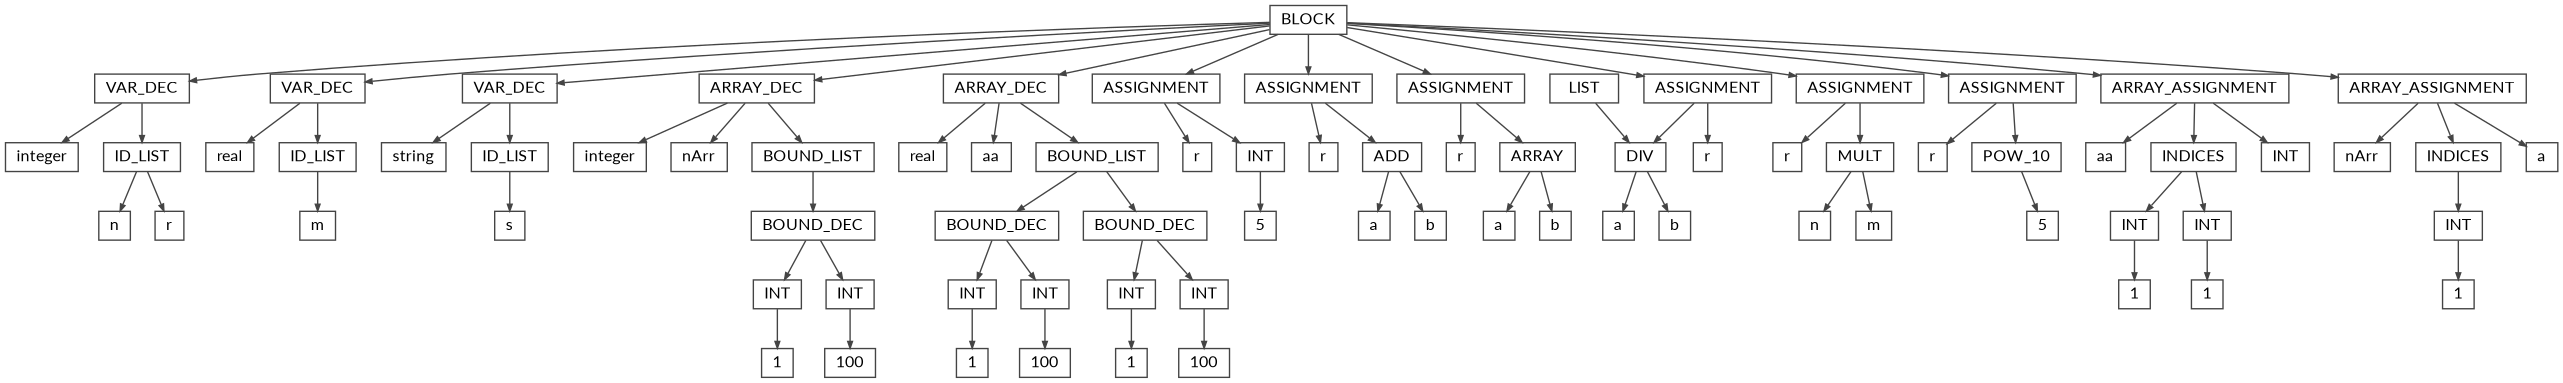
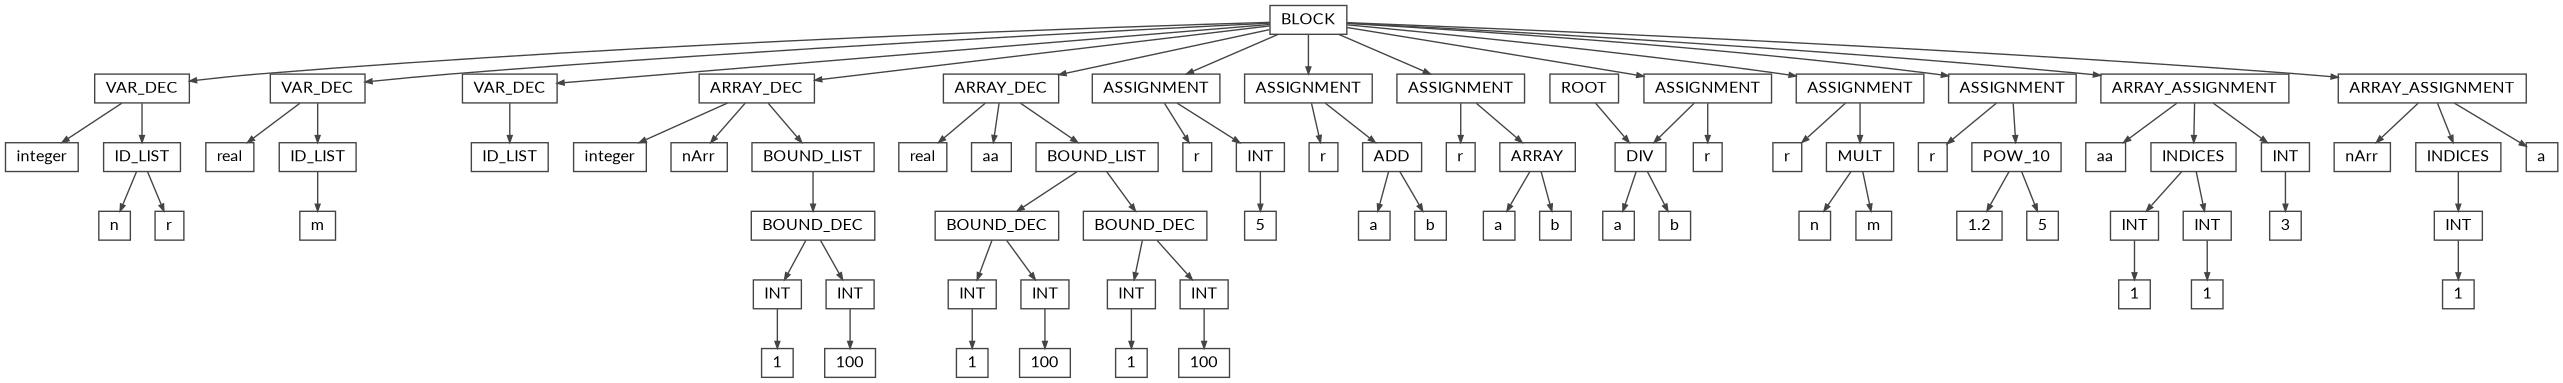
(1584, 89) -> (1584, 89)
(414, 157) -> none
(510, 226) -> none
none -> (1979, 226)
none -> (2285, 226)
